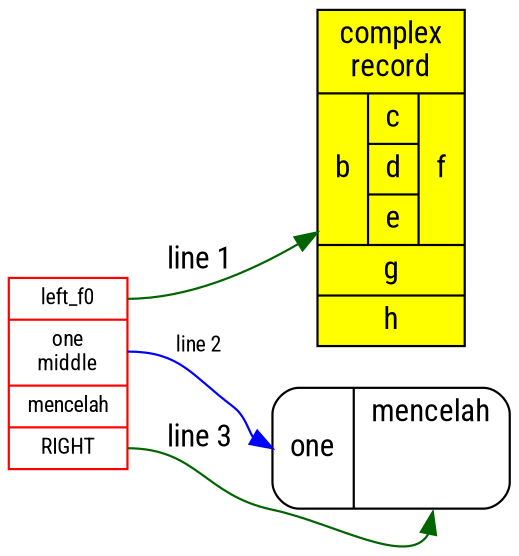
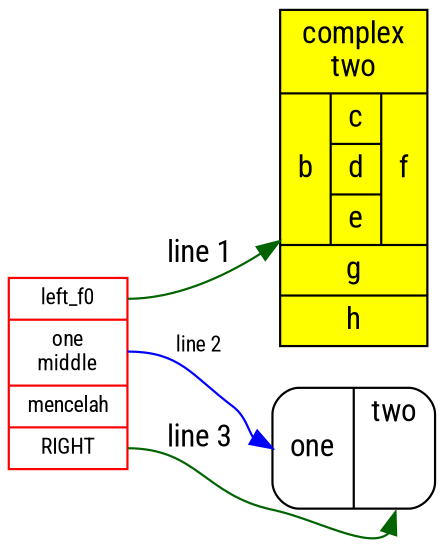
(391, 67) -> (354, 67)
(432, 412) -> (394, 412)
